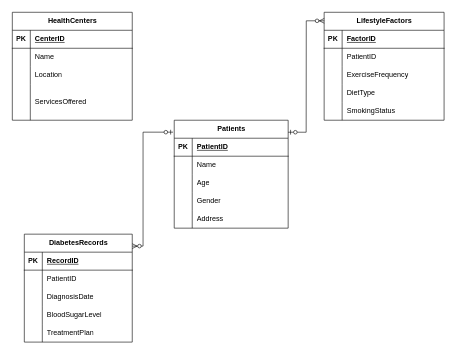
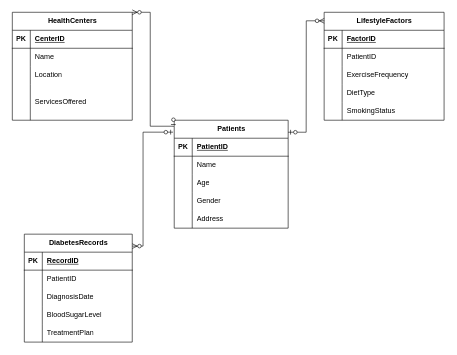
none -> (150, 72)
